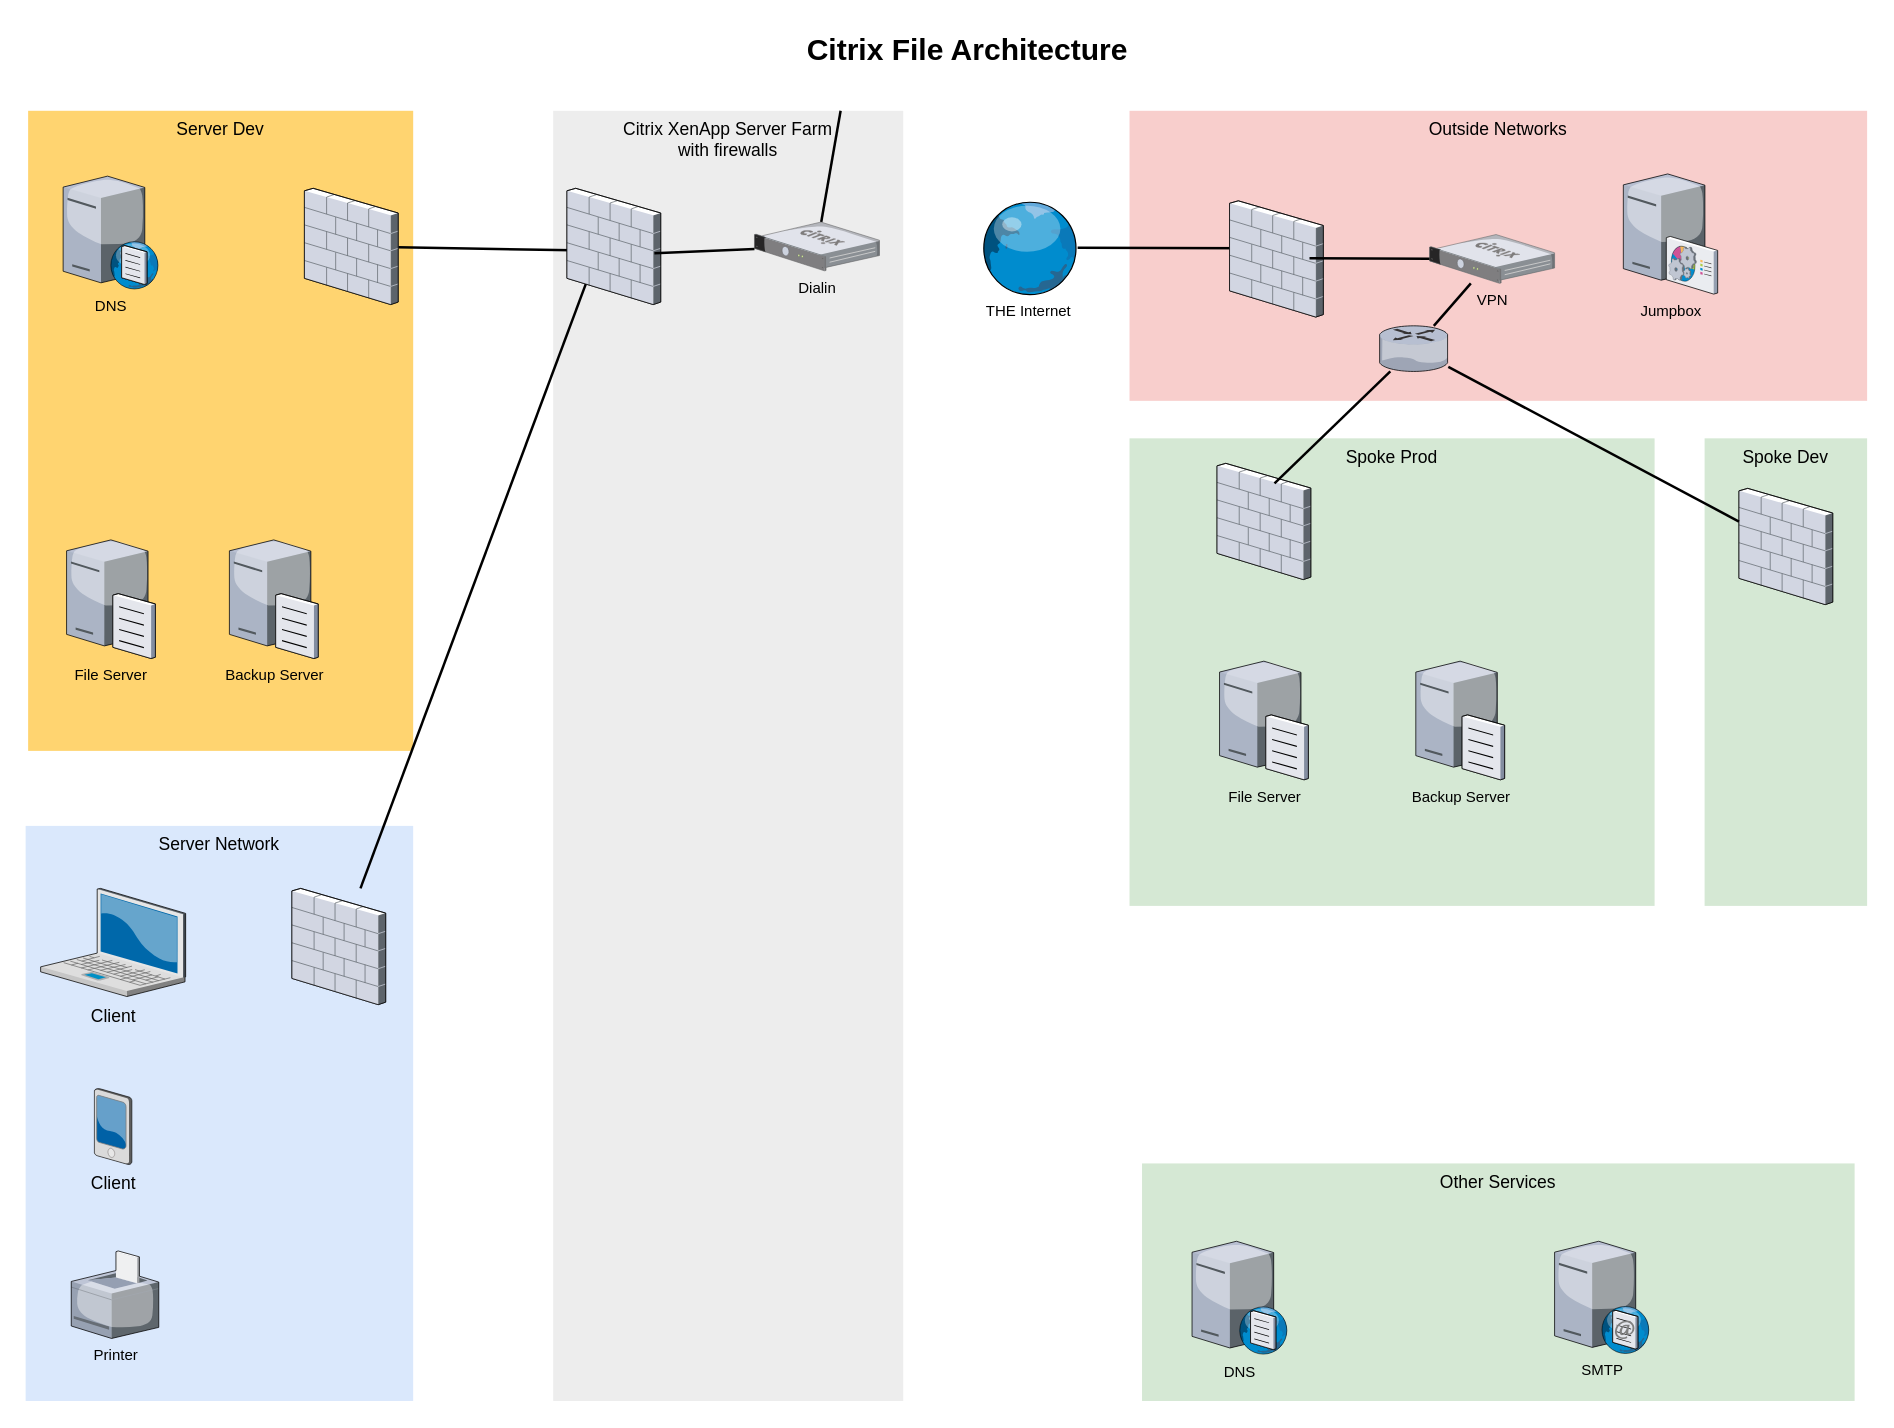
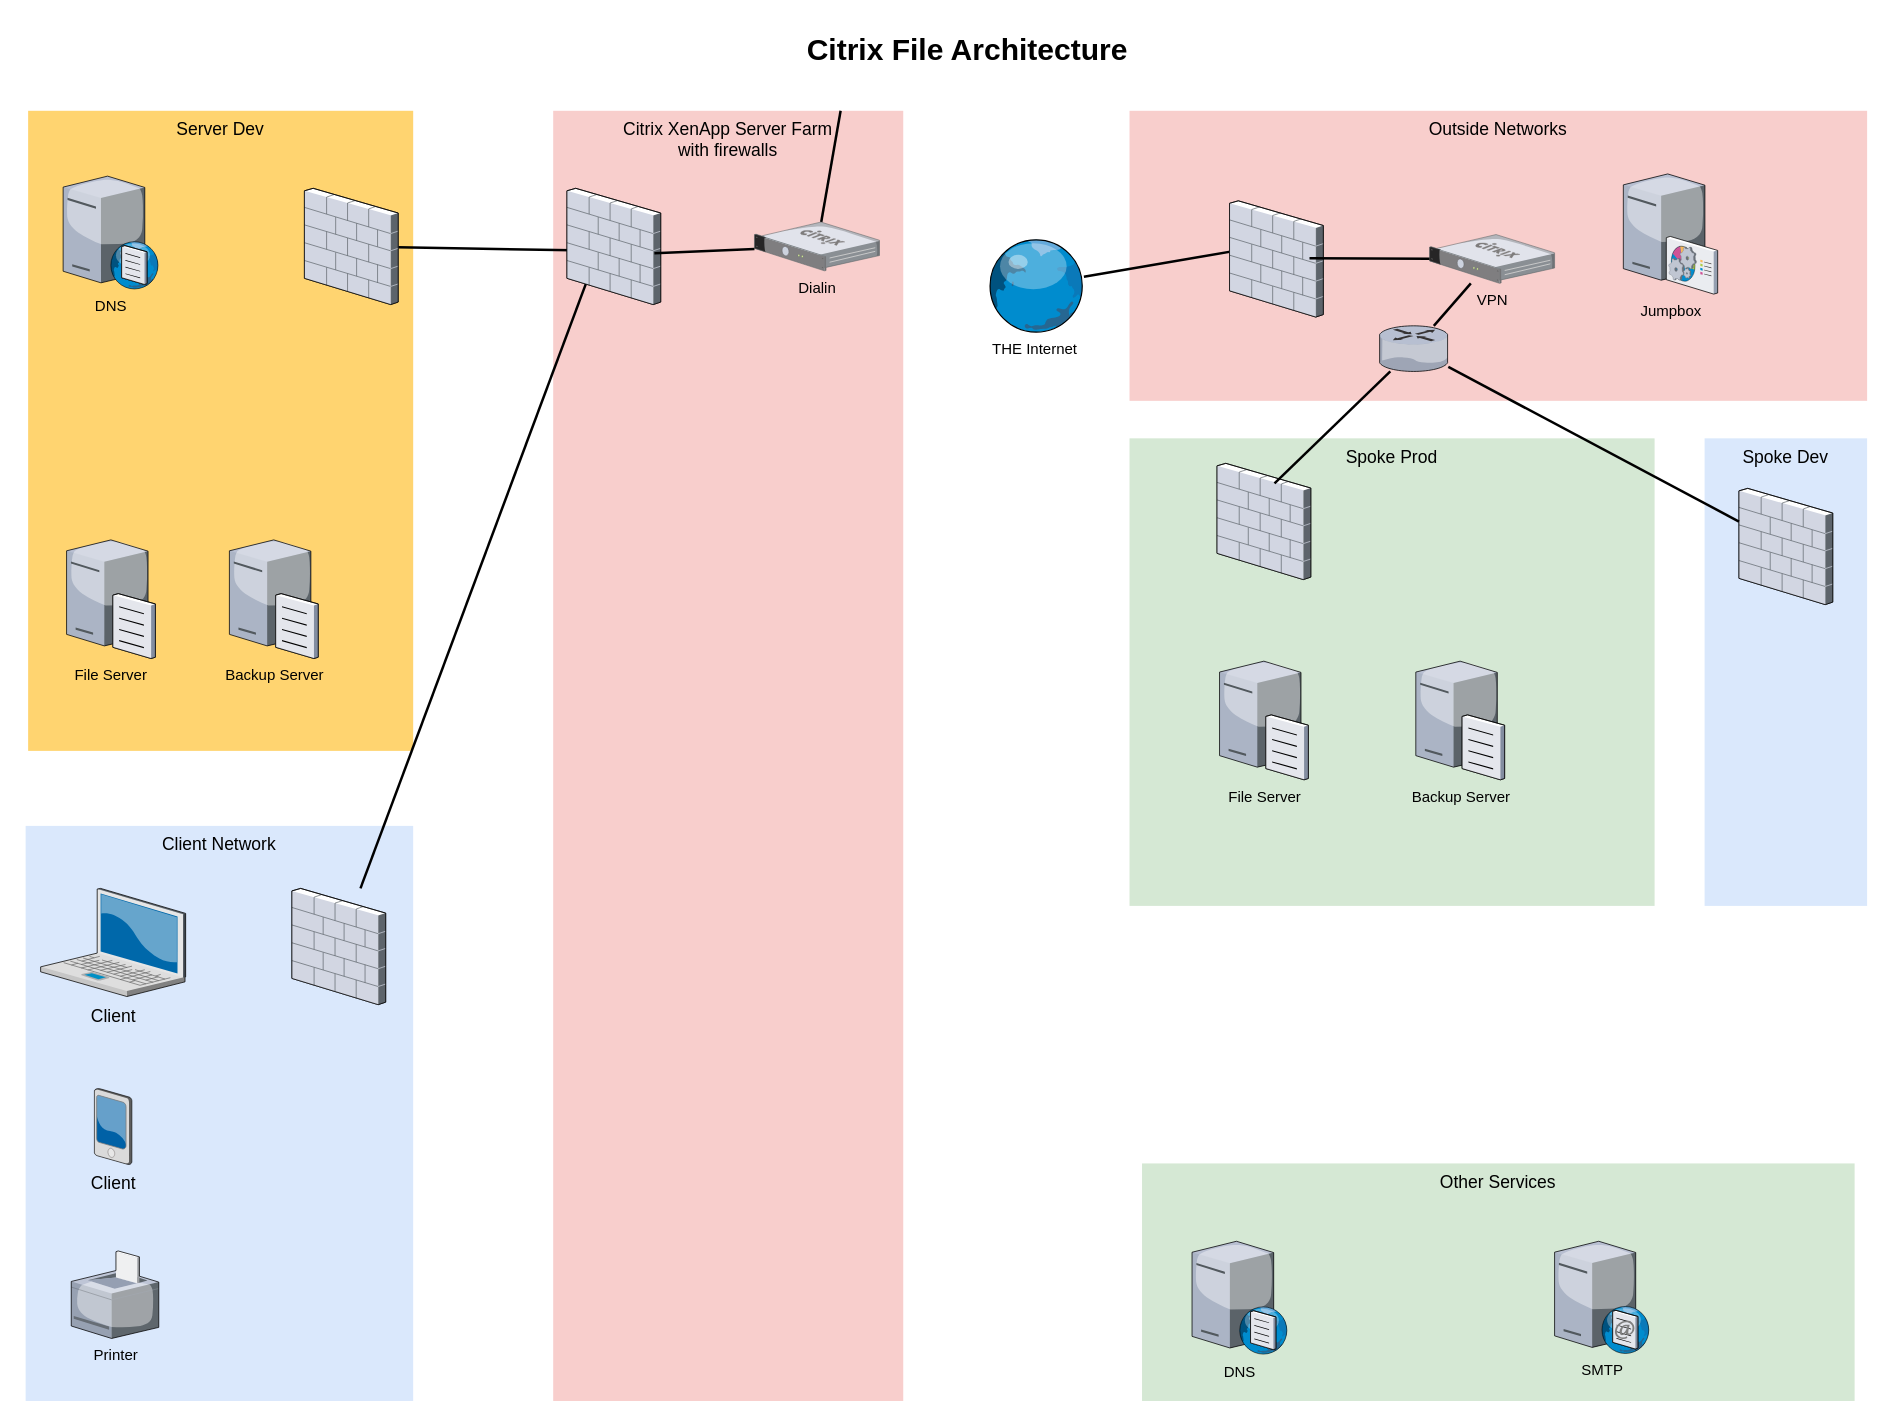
(1028, 248) -> (1035, 285)
(1786, 672) -> (1786, 672)
(728, 756) -> (728, 756)
(219, 845) -> (219, 845)
